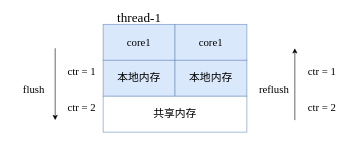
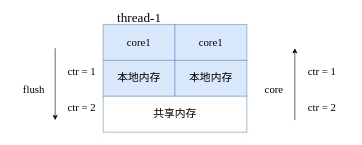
(274, 90) -> (274, 90)
